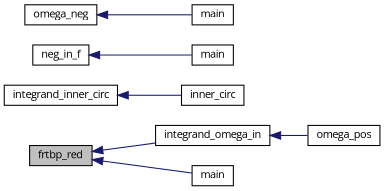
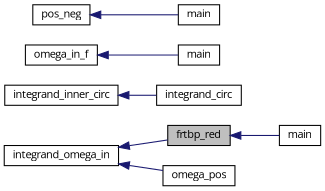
(61, 15) -> (61, 15)
(61, 55) -> (61, 55)
(213, 95) -> (199, 95)
(129, 147) -> (148, 143)
